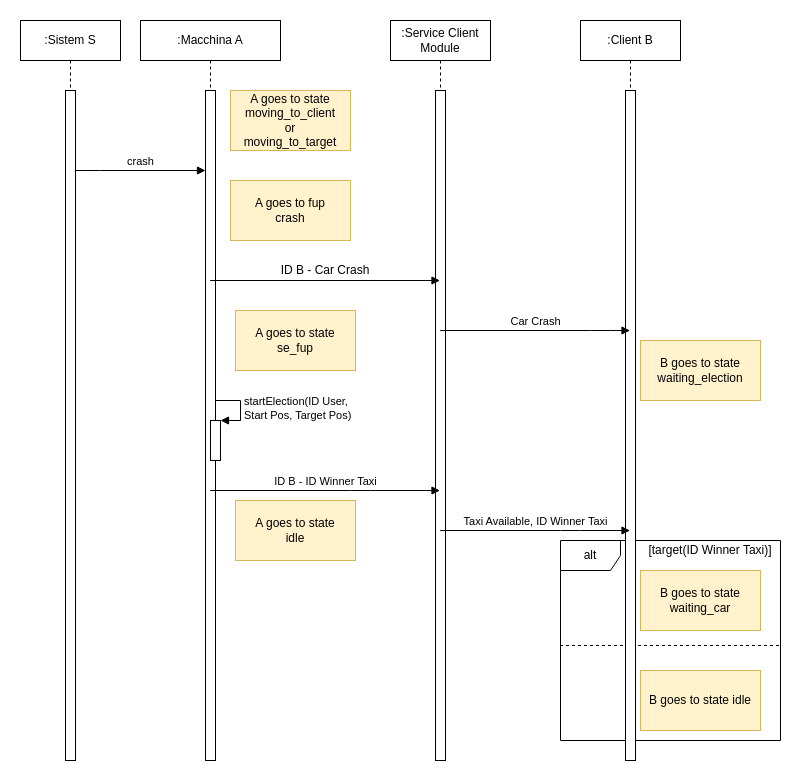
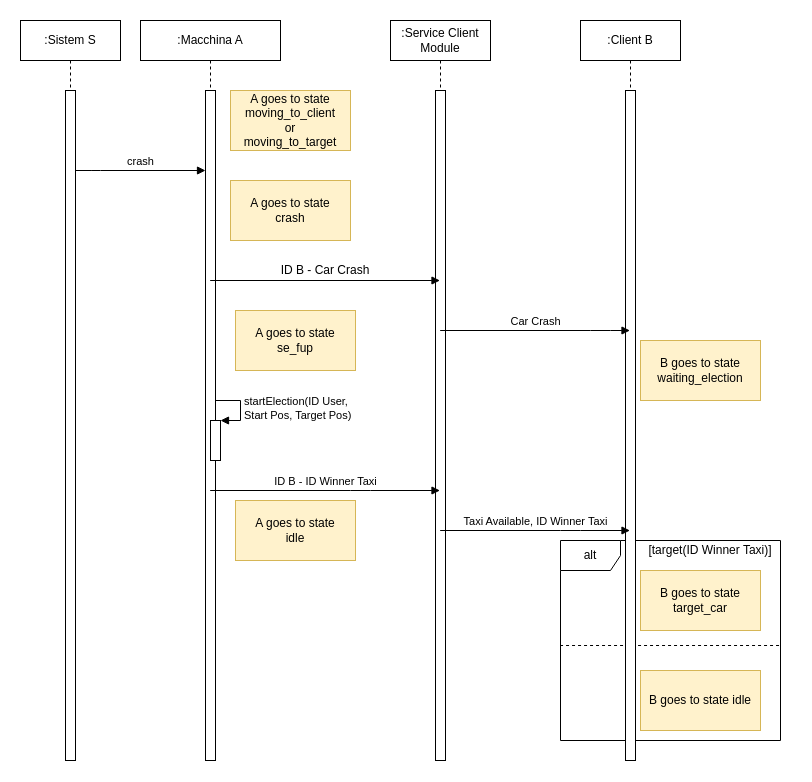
(291, 211) -> (291, 211)
(701, 601) -> (701, 601)
